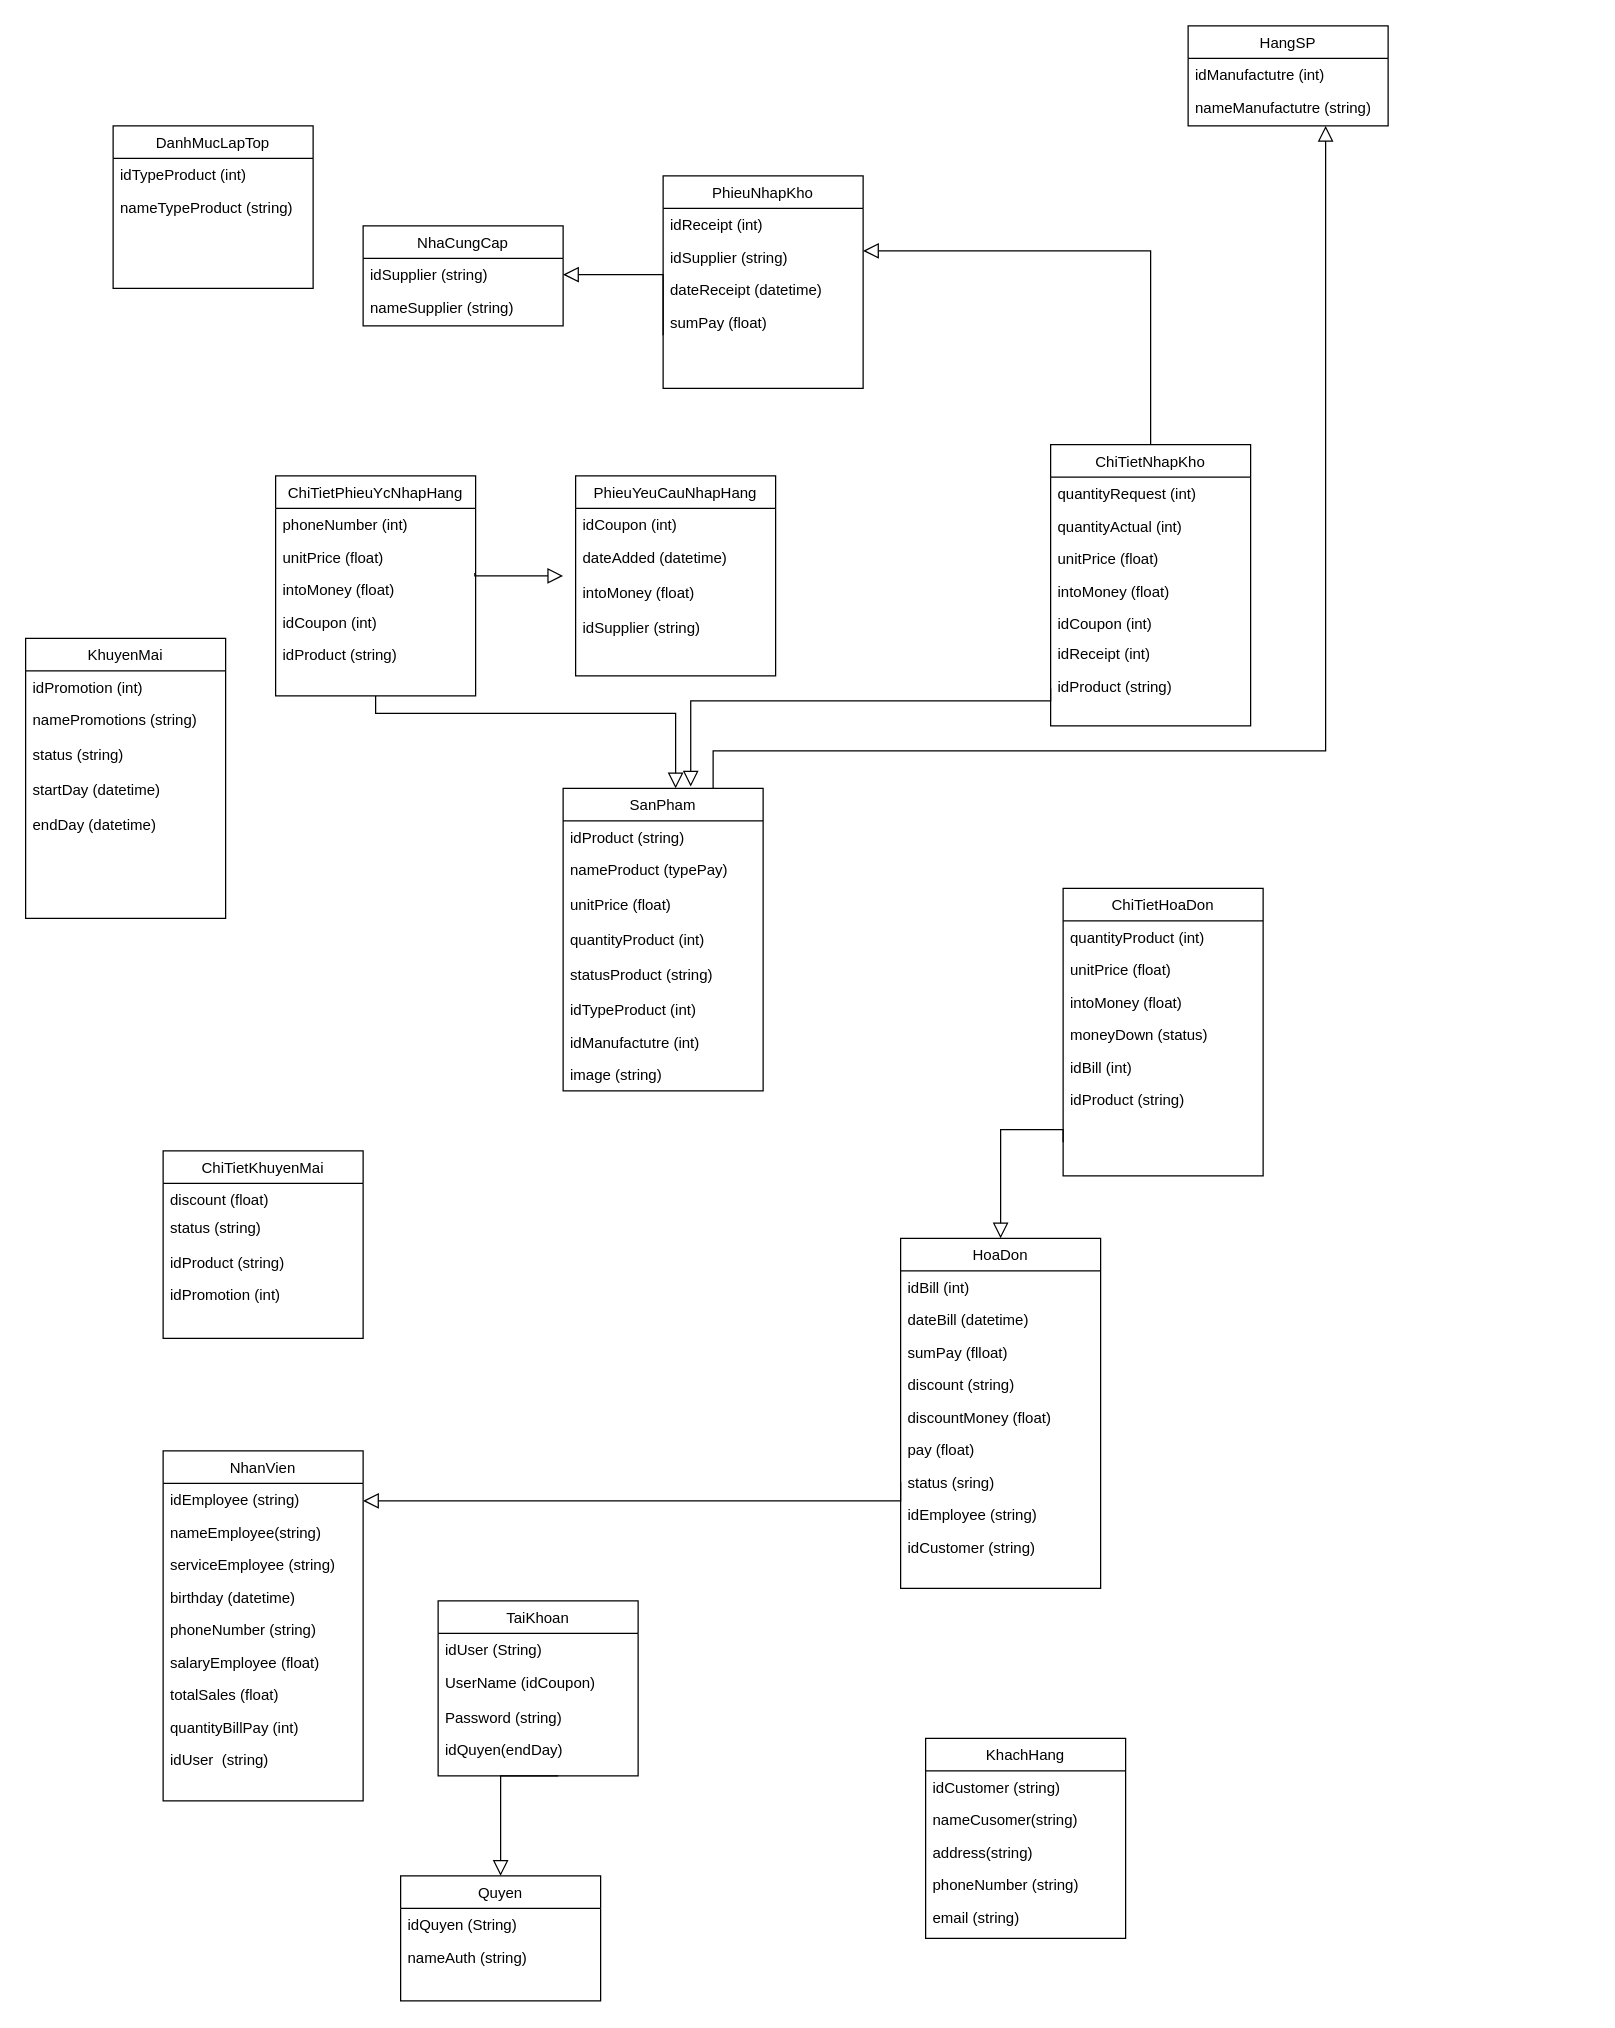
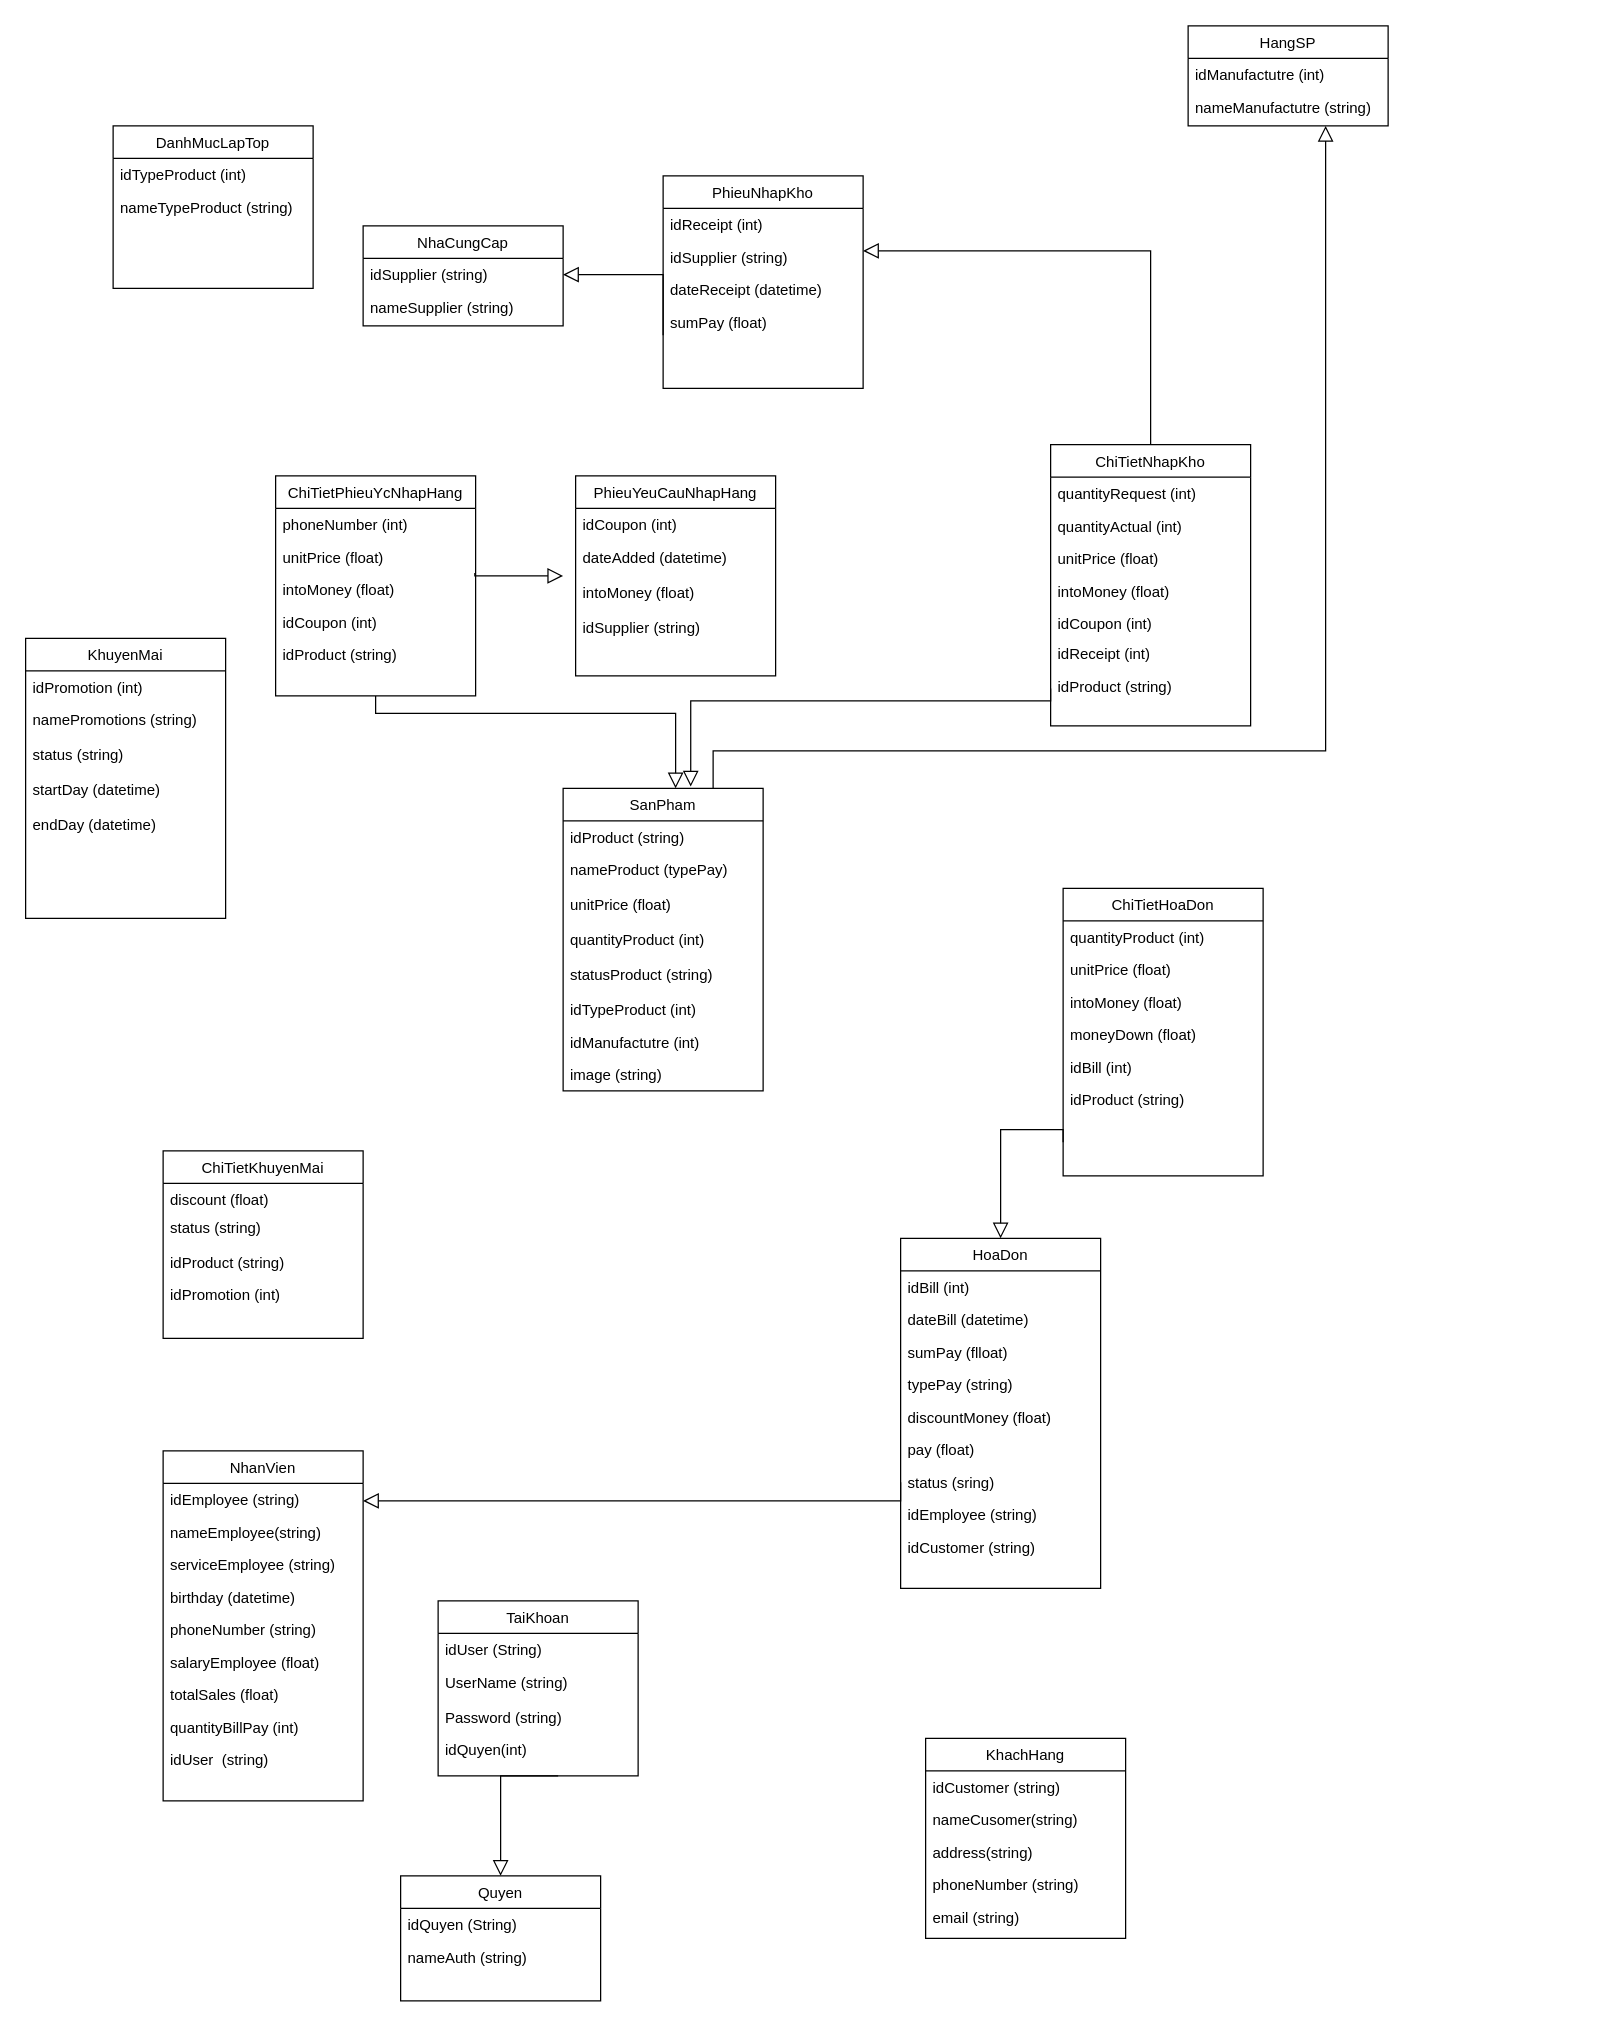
(1144, 1035) -> (1138, 1035)
(973, 1385) -> (971, 1385)
(521, 1683) -> (513, 1683)
(506, 1750) -> (492, 1750)
